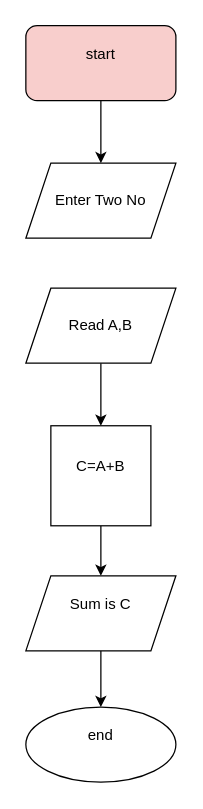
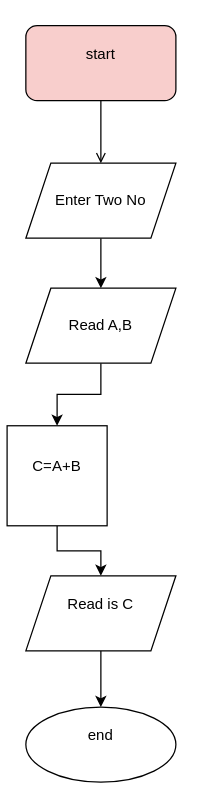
(101, 153) -> (101, 155)
none -> (101, 259)
(101, 476) -> (57, 476)
(101, 613) -> (101, 613)
